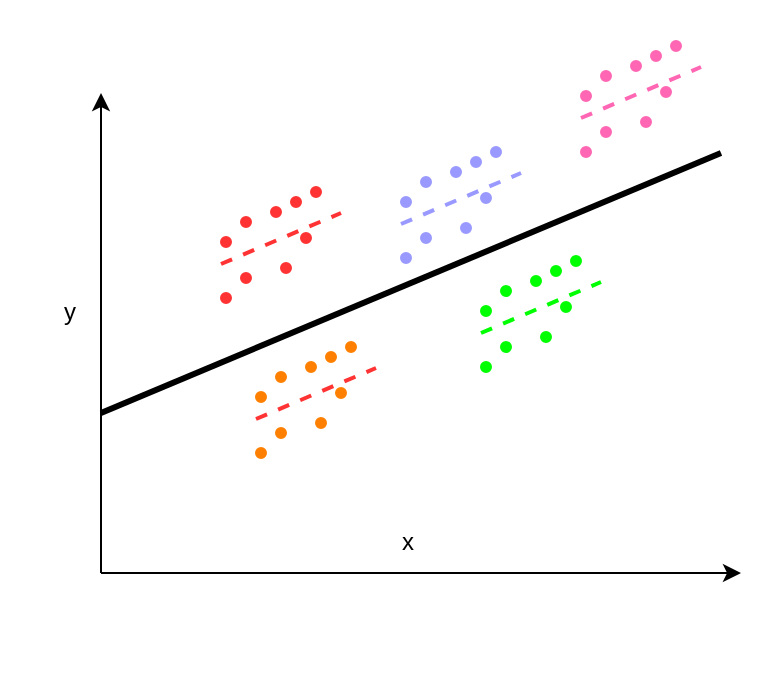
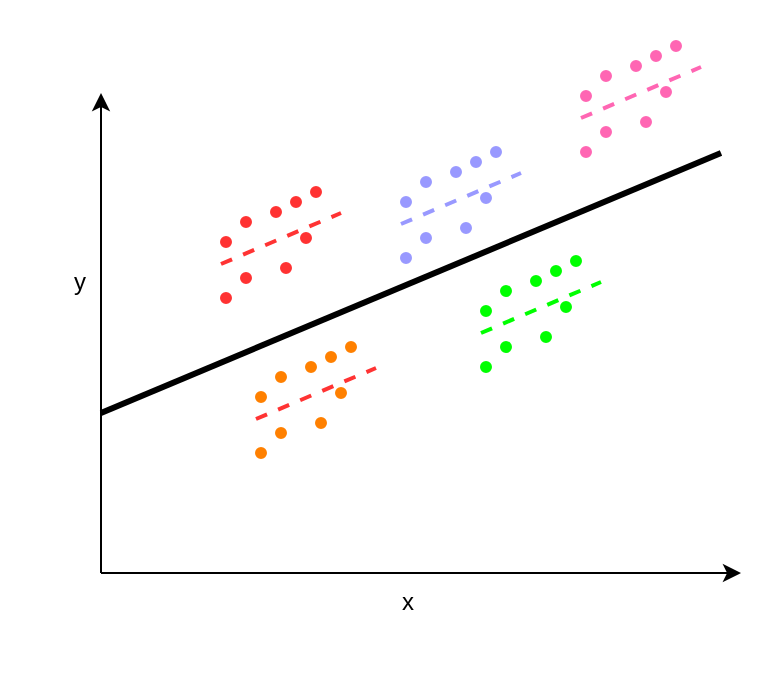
(71, 312) -> (81, 282)
(409, 543) -> (409, 603)
